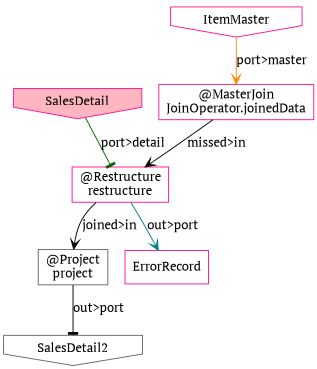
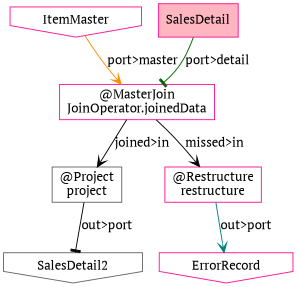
(78, 102) -> (198, 20)
(97, 140) -> (182, 61)
(82, 219) -> (114, 139)
(167, 267) -> (226, 266)
